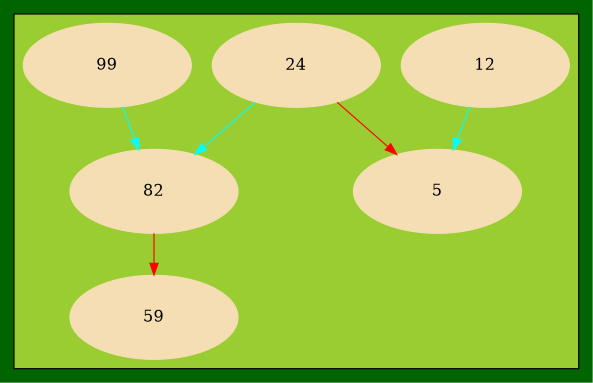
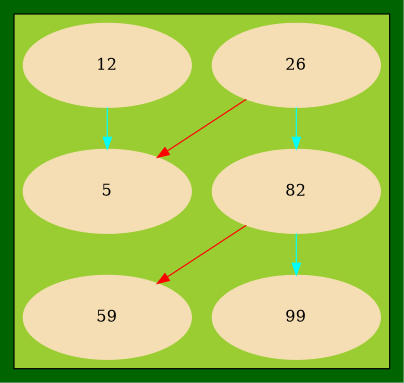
(296, 65) -> (296, 65)
(129, 123) -> (296, 248)
